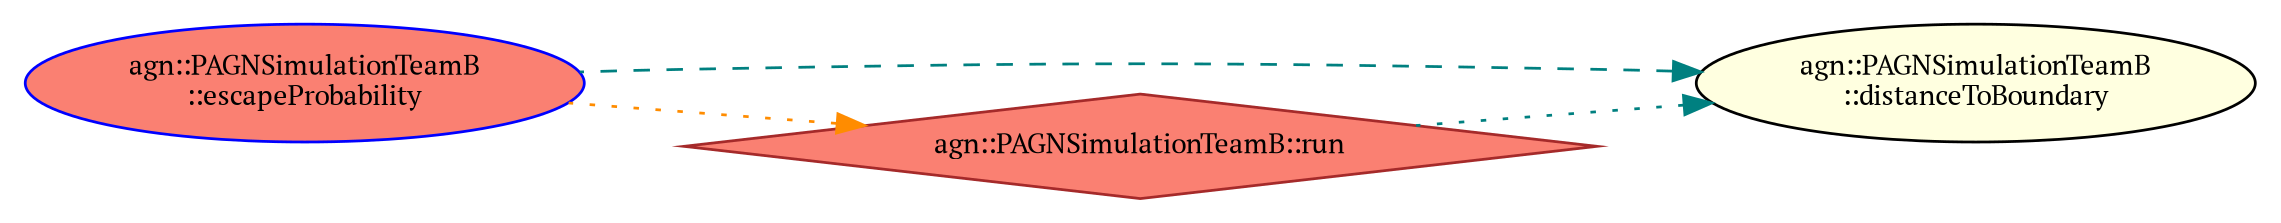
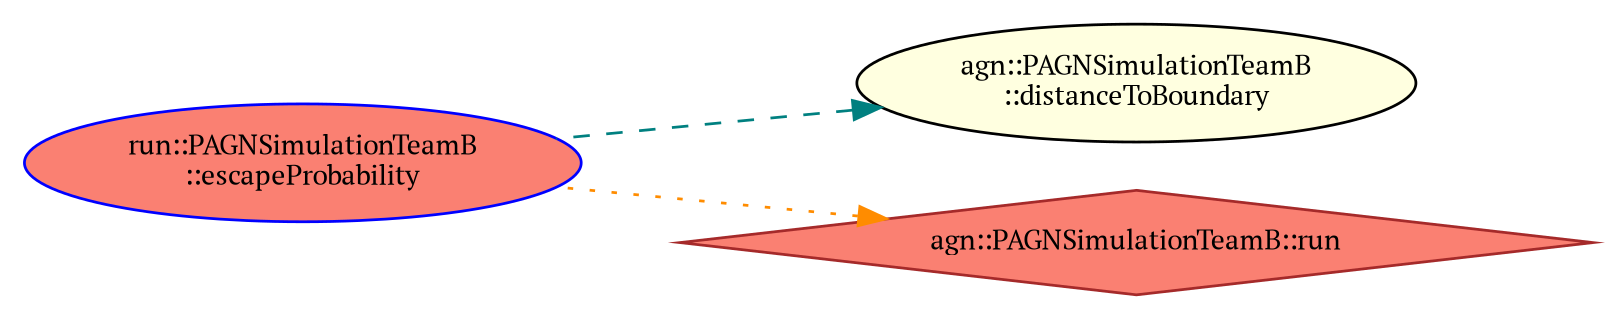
(305, 83) -> (303, 163)
(1550, 115) -> none
